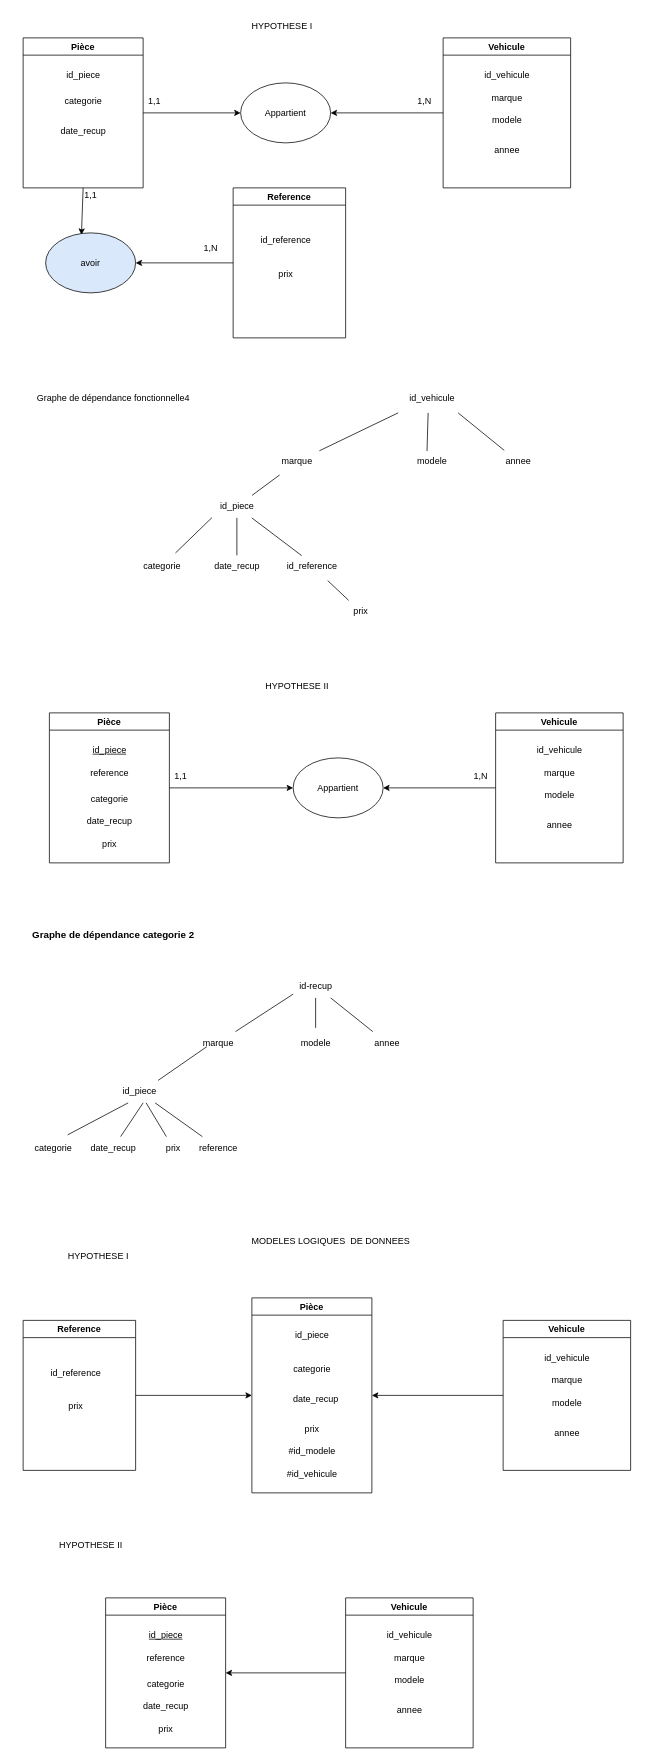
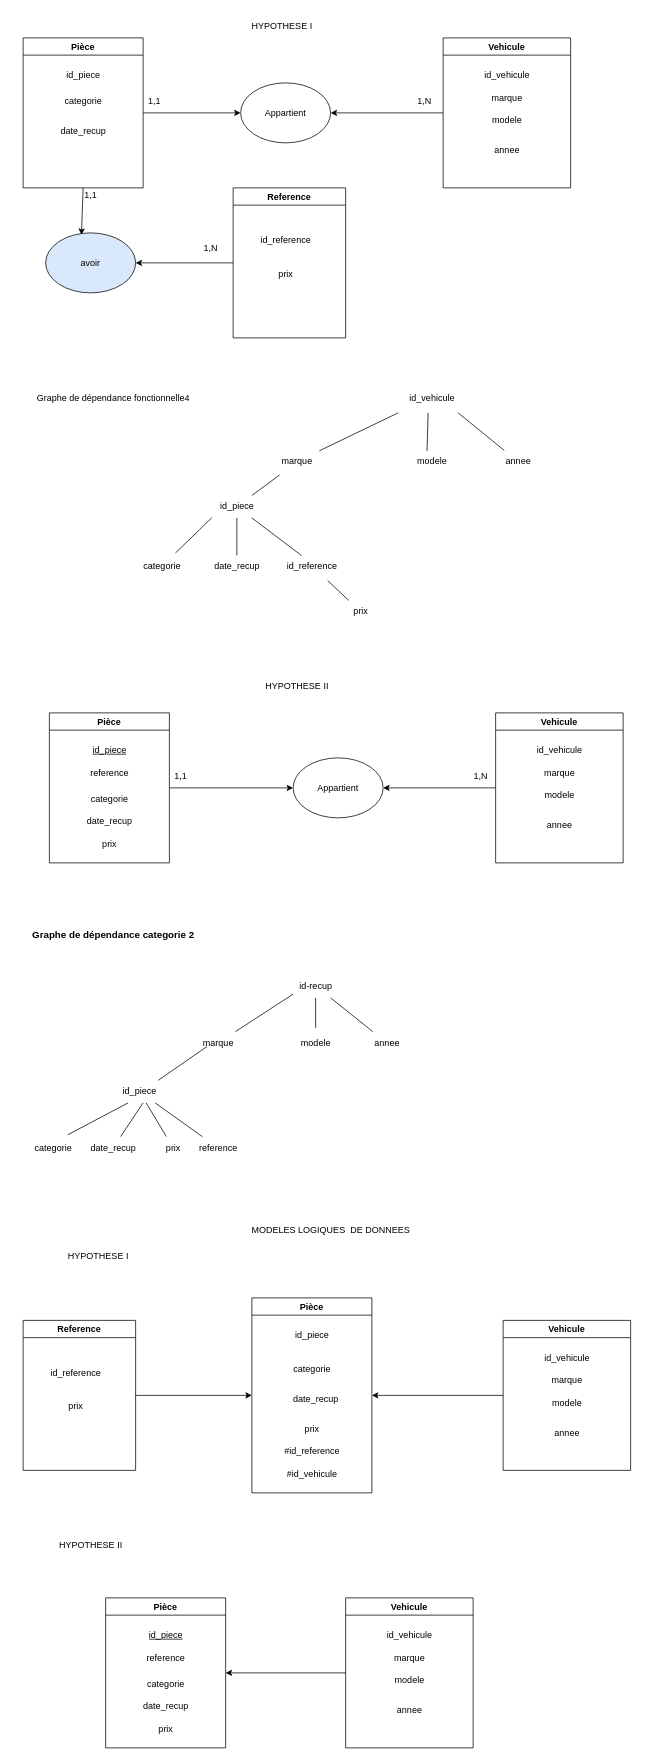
(330, 1242) -> (330, 1230)
(312, 1452) -> (312, 1452)
